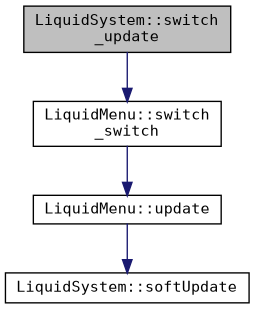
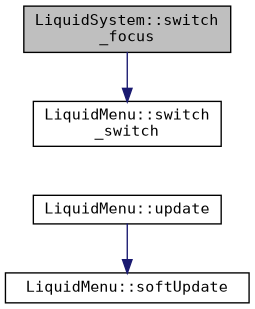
(127, 29) -> (127, 29)
(127, 164) -> none
(127, 288) -> (127, 288)
